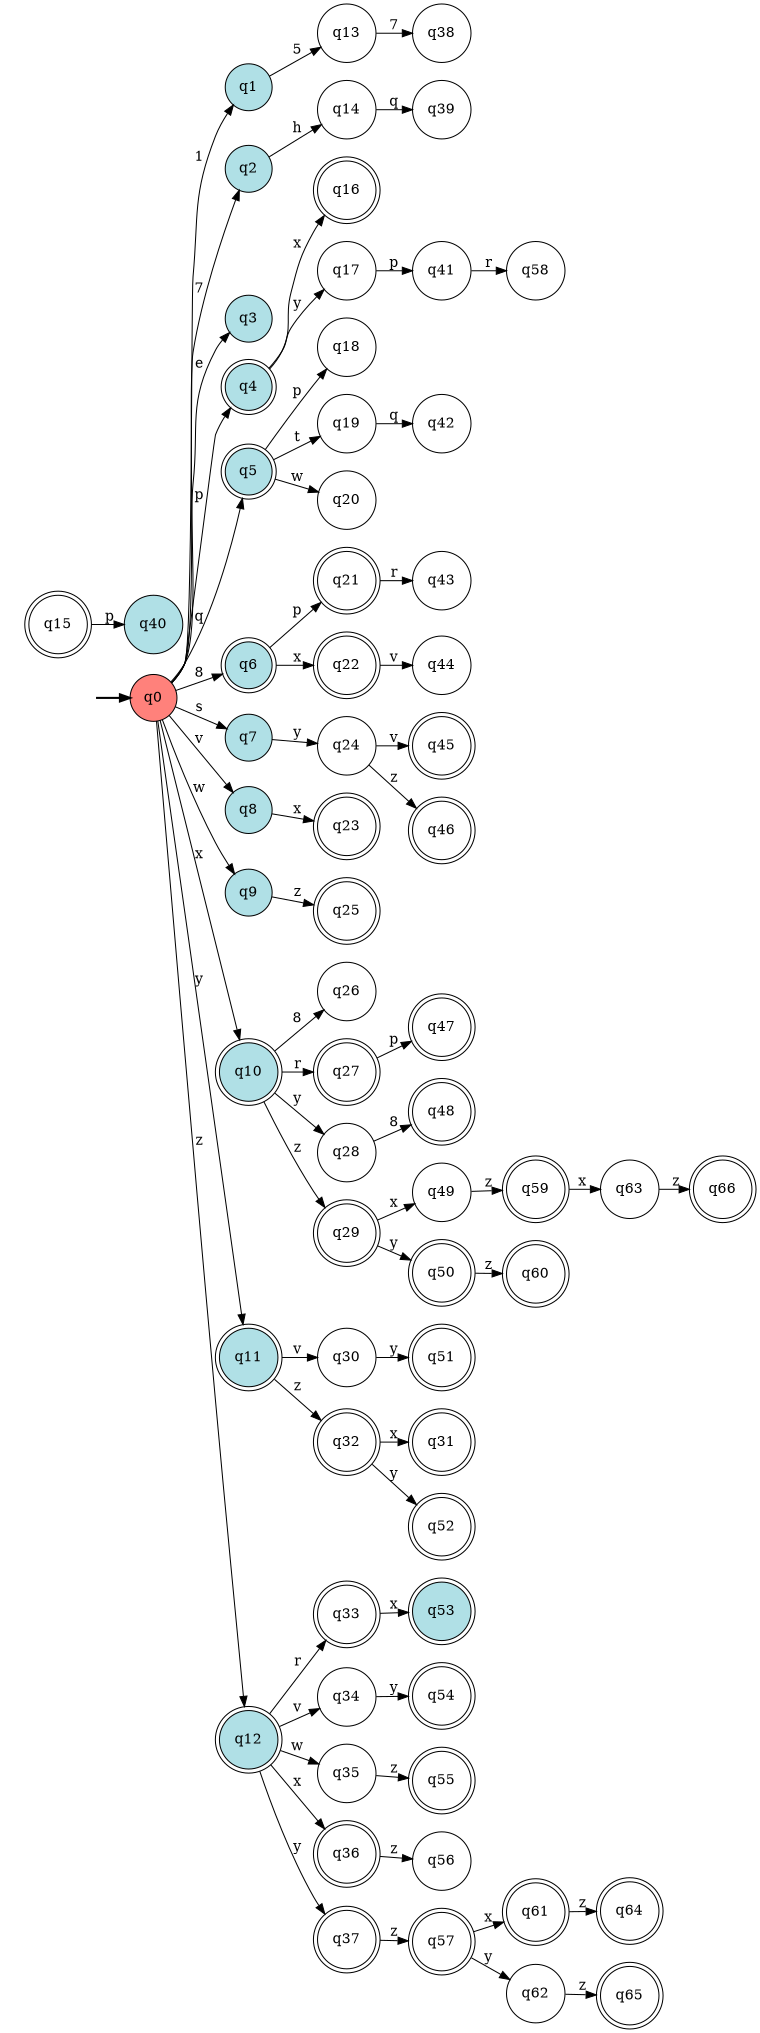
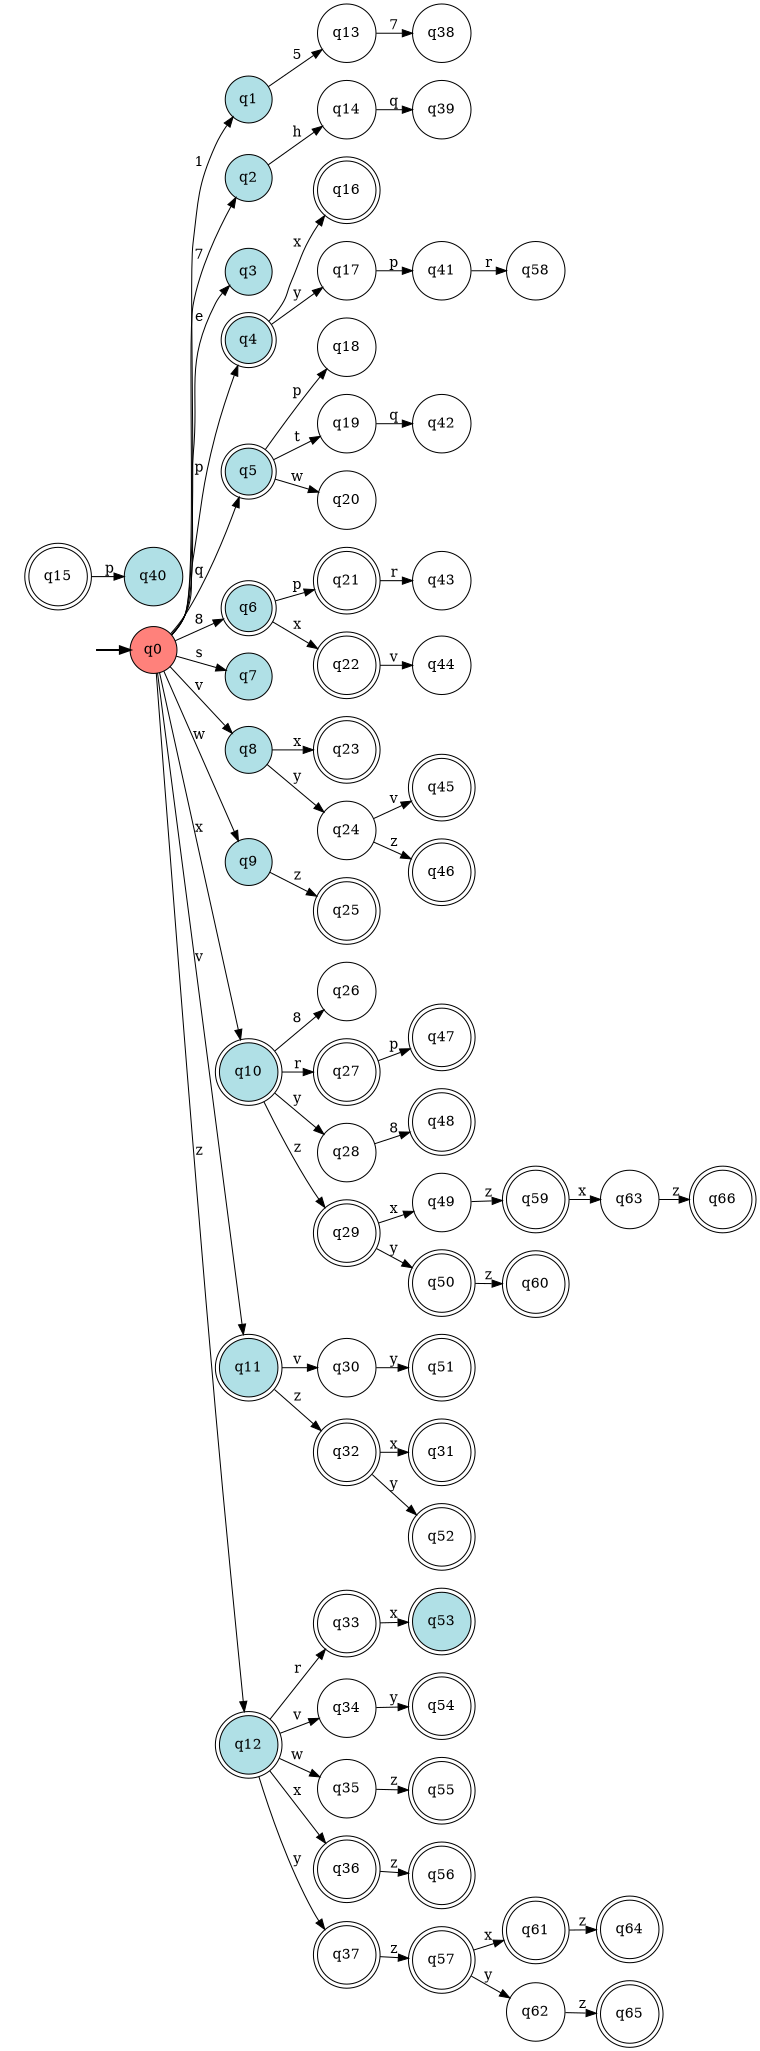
(290, 741) -> (291, 785)
(200, 980) -> (200, 957)
(442, 1861) -> (442, 1875)
